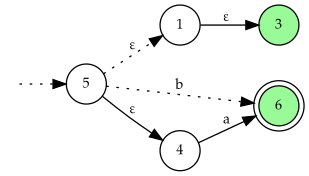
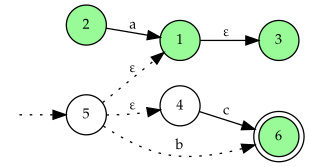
none -> (86, 25)
(180, 25) -> (180, 40)
(127, 115) -> (127, 114)
(227, 120) -> (227, 111)
